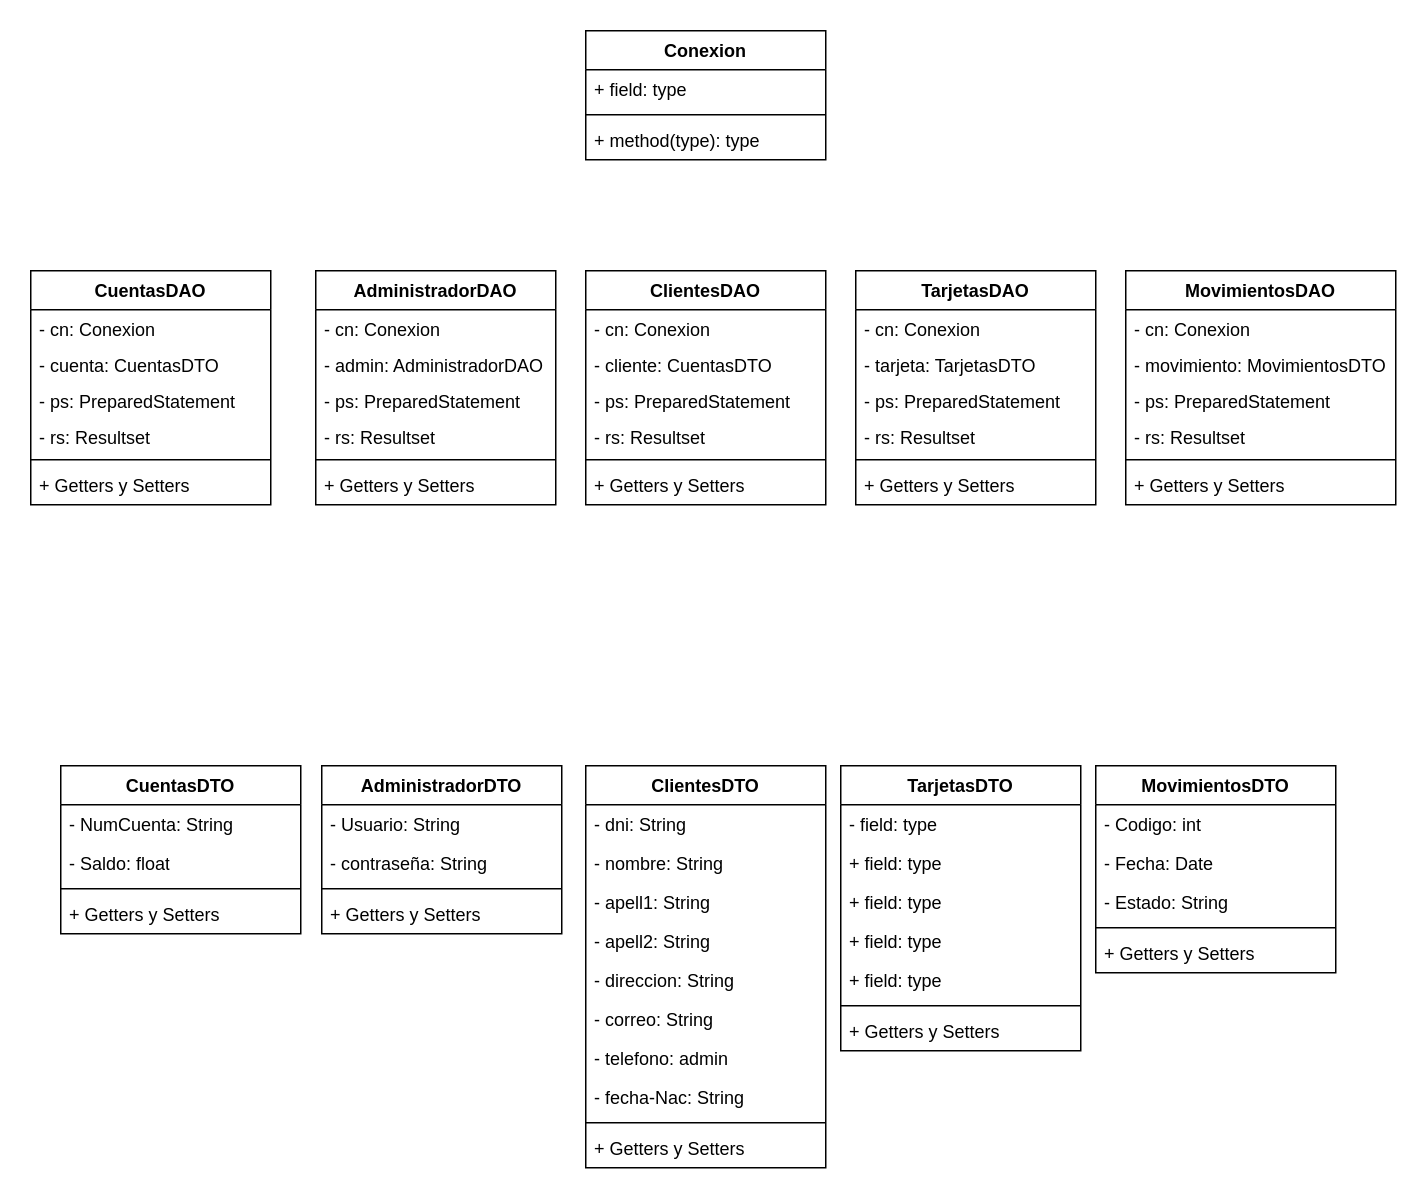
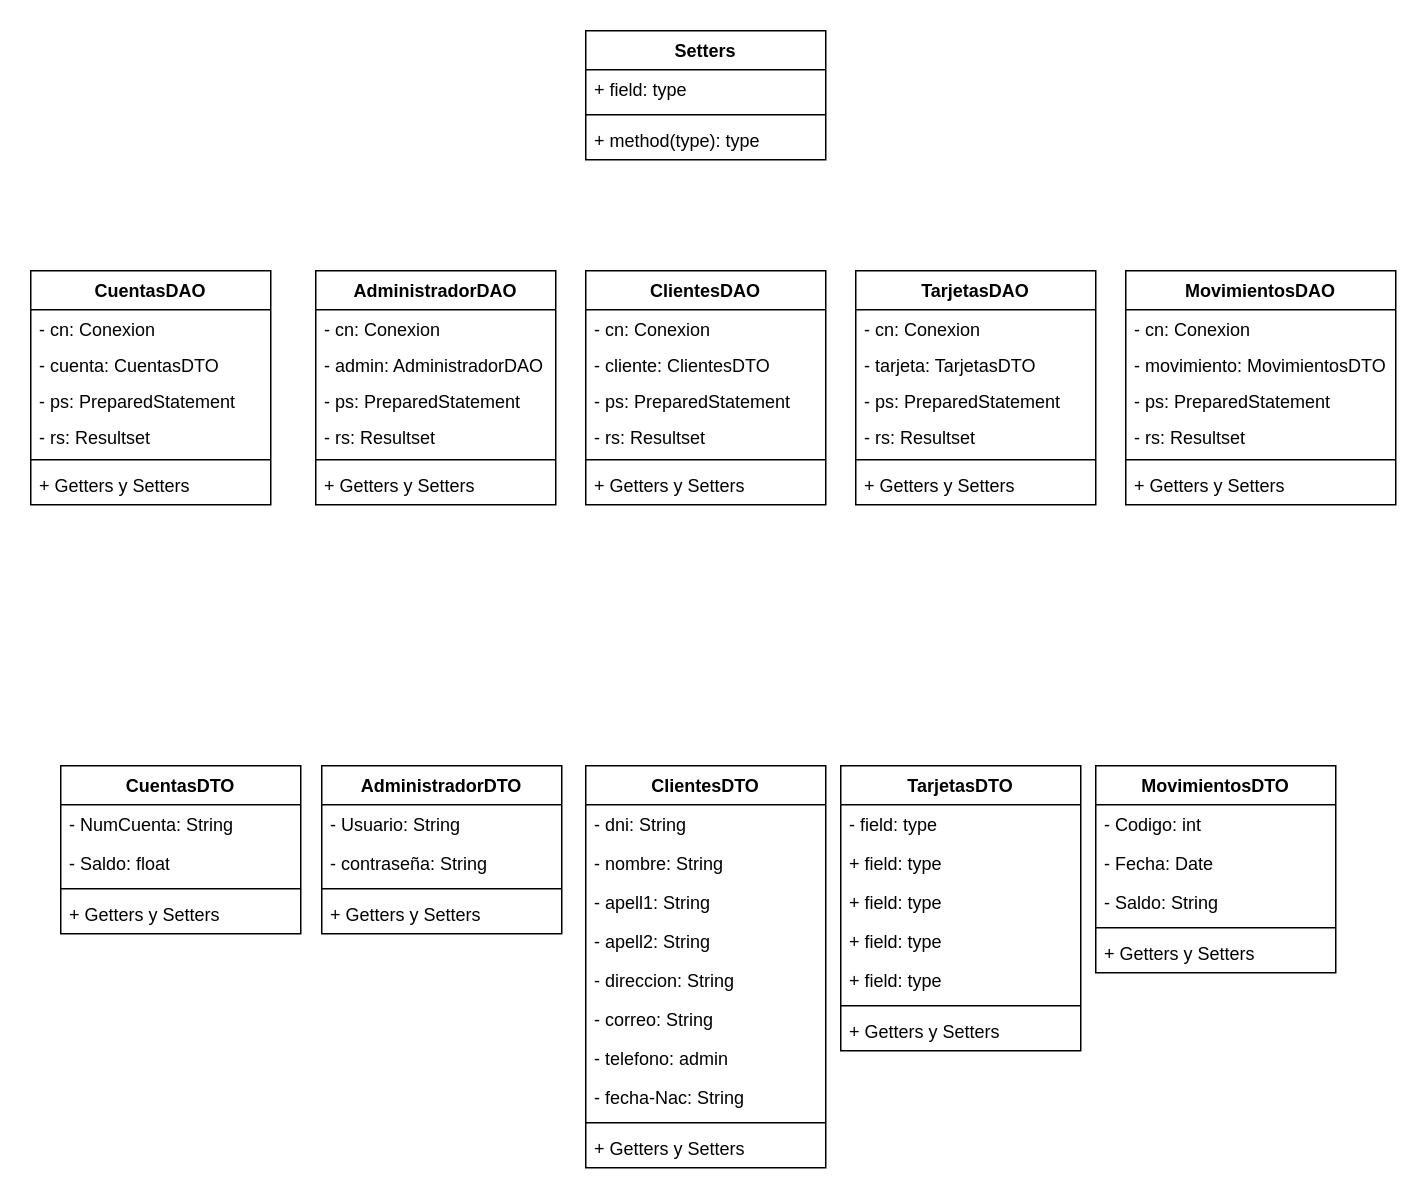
(706, 52) -> (706, 52)
(689, 367) -> (689, 367)
(1176, 904) -> (1169, 904)
